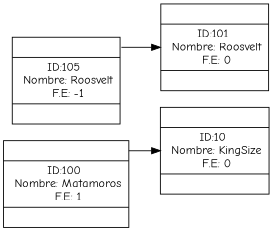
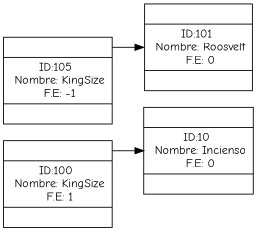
(66, 80) -> (58, 80)
(215, 150) -> (199, 150)
(66, 184) -> (58, 184)
